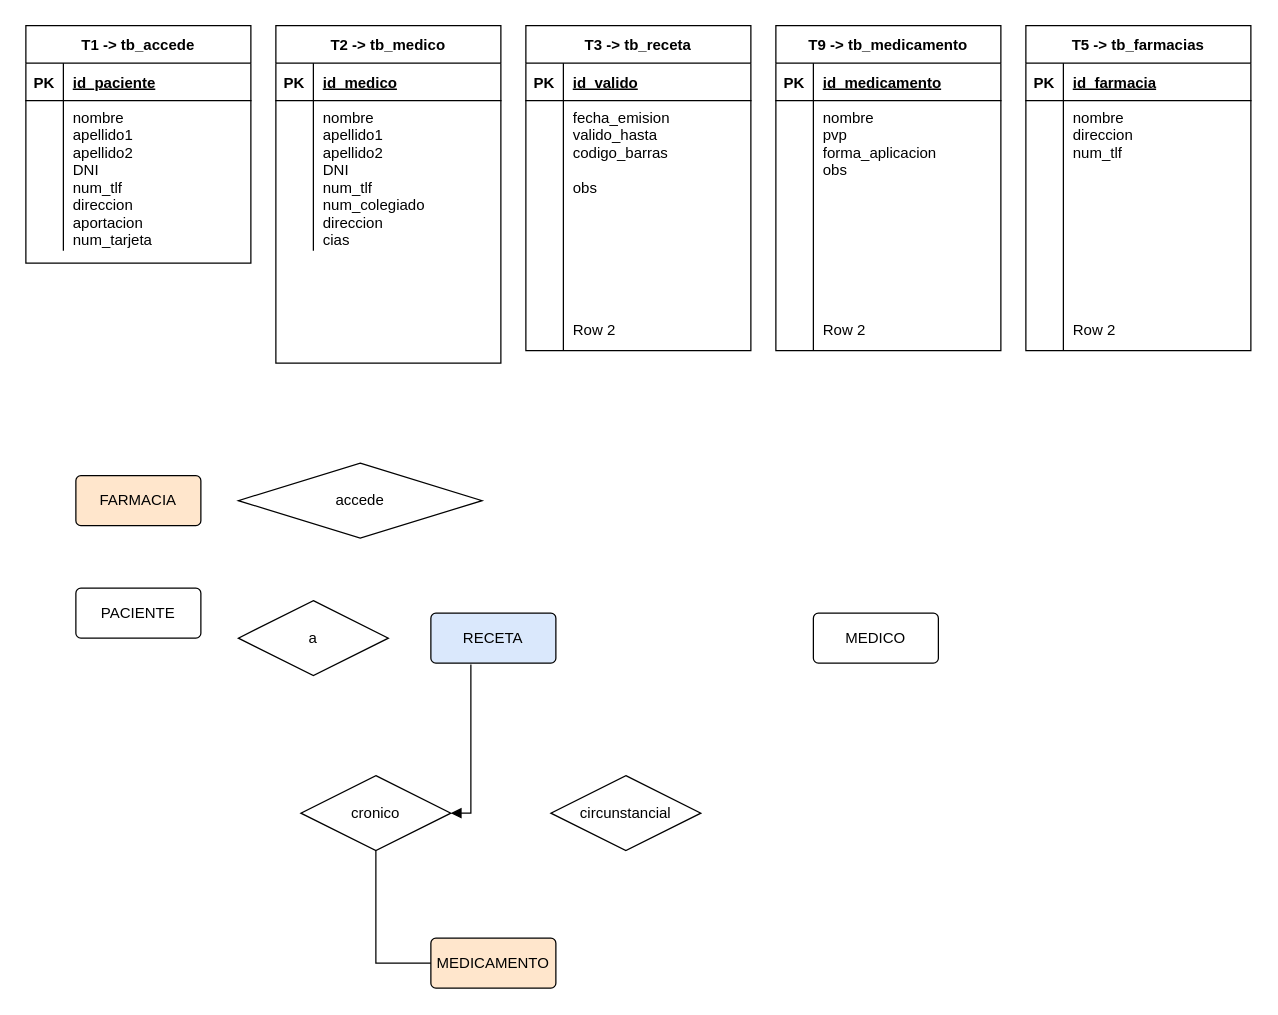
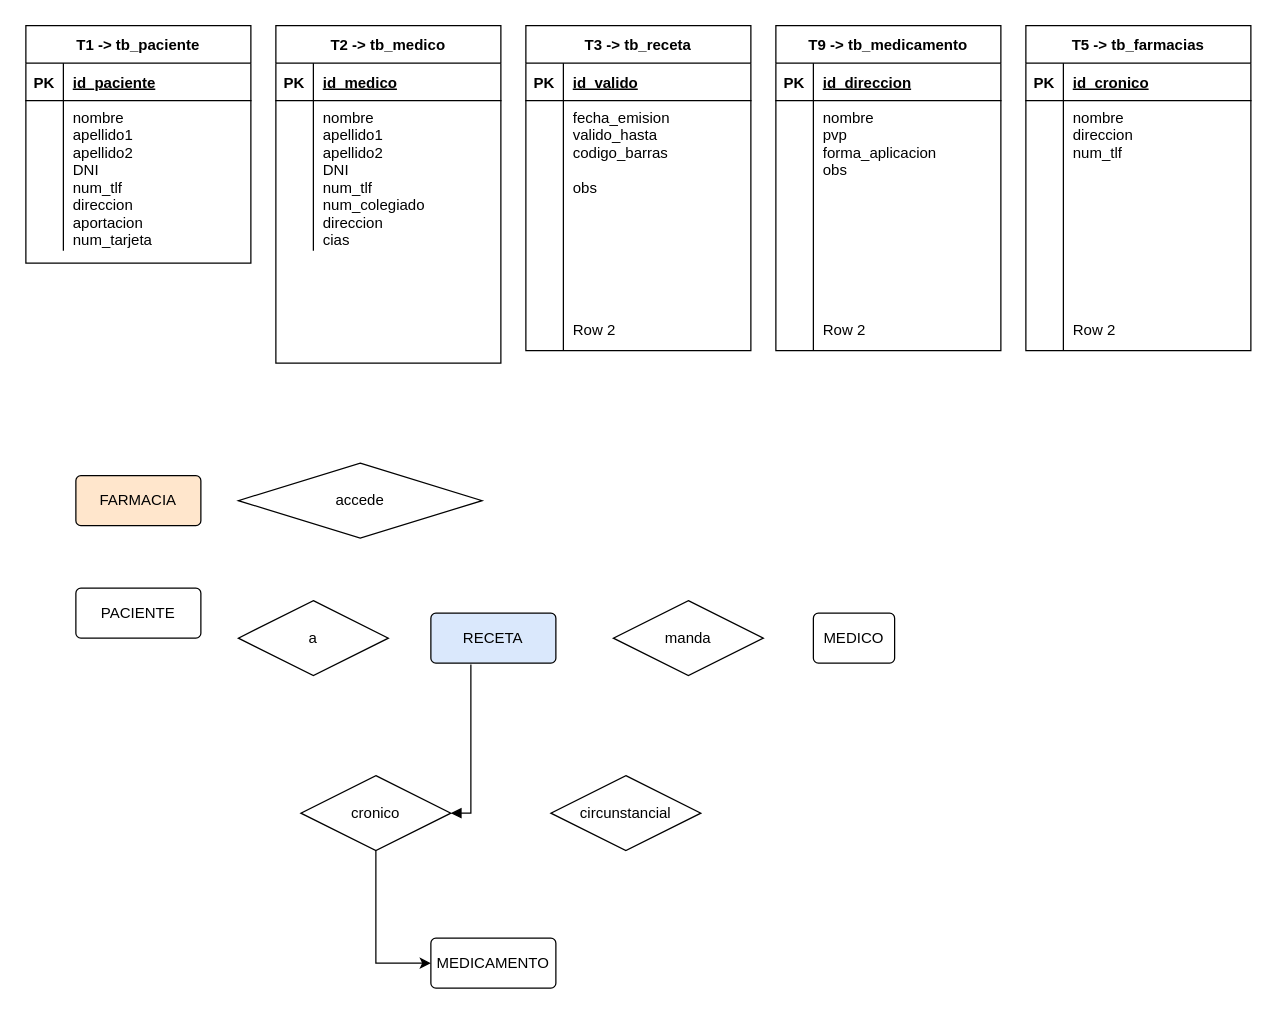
(138, 45) -> (138, 45)
(877, 83) -> (867, 83)
(1115, 83) -> (1111, 83)
none -> (688, 638)
(876, 638) -> (854, 638)
(424, 963) -> (421, 963)
(493, 963) -> (493, 963)
